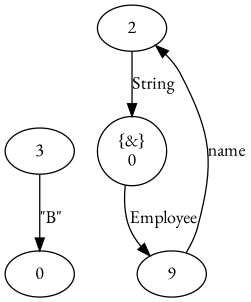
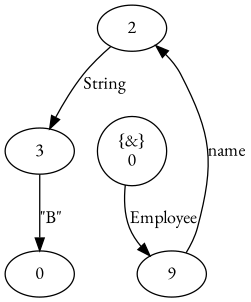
(132, 77) -> (80, 79)
